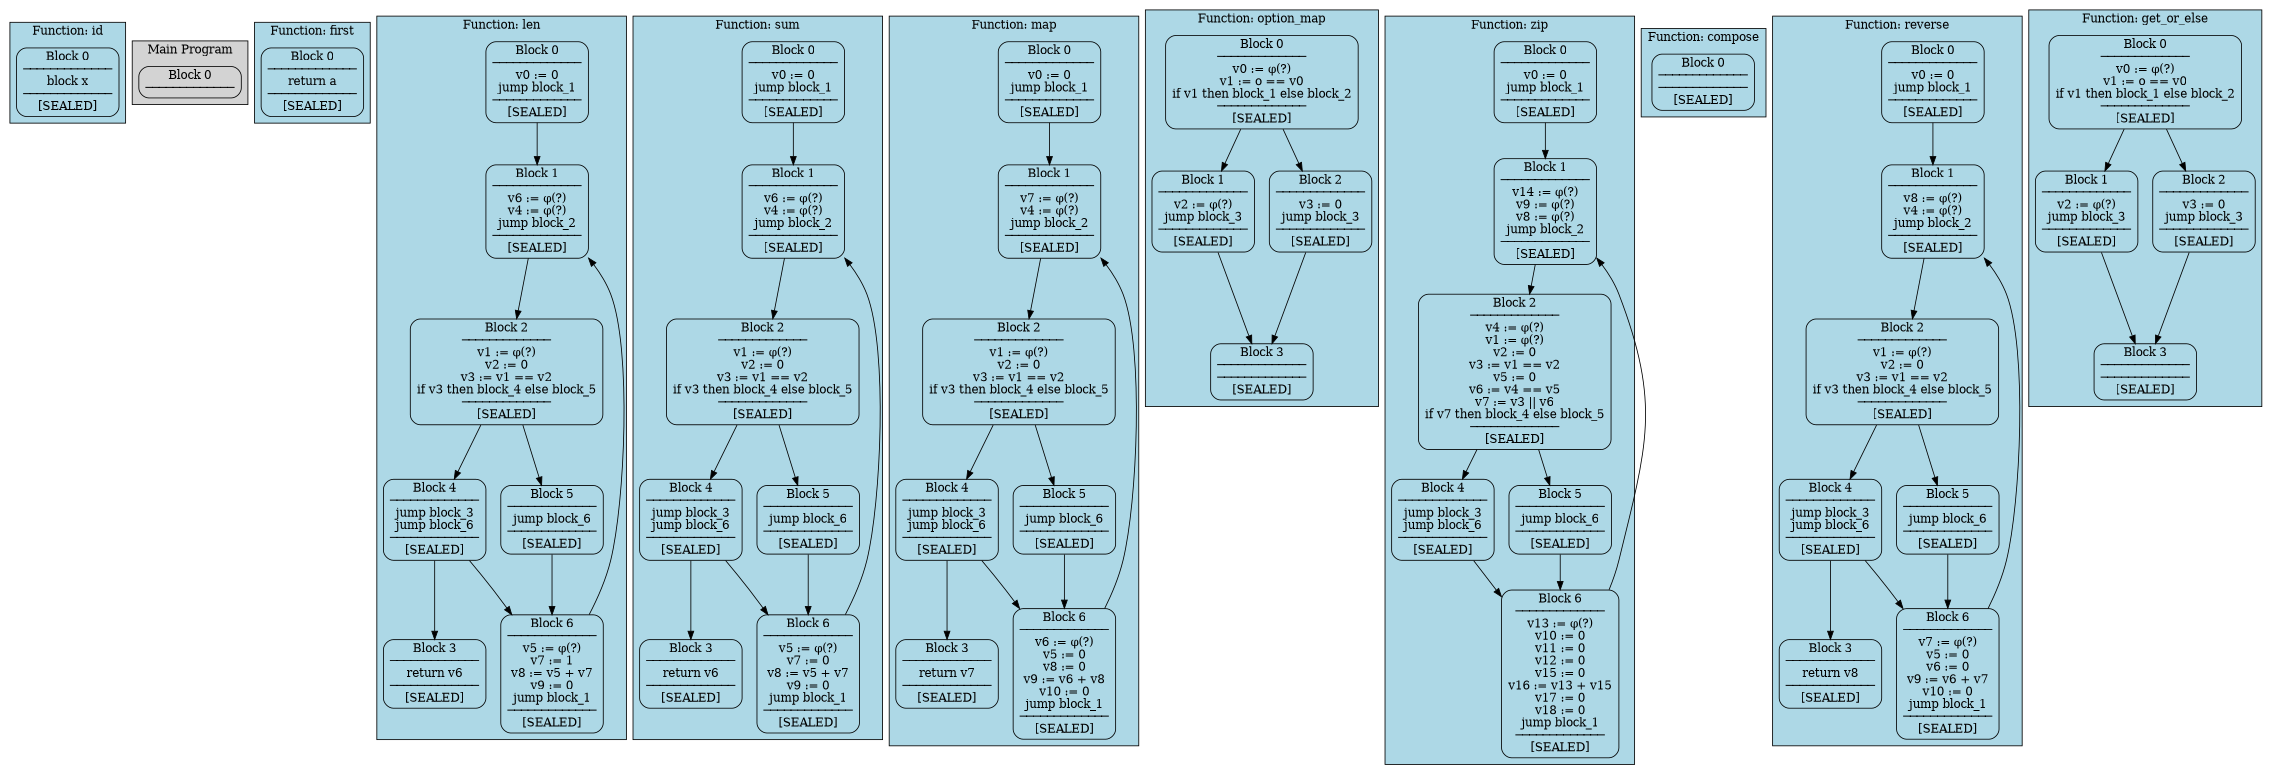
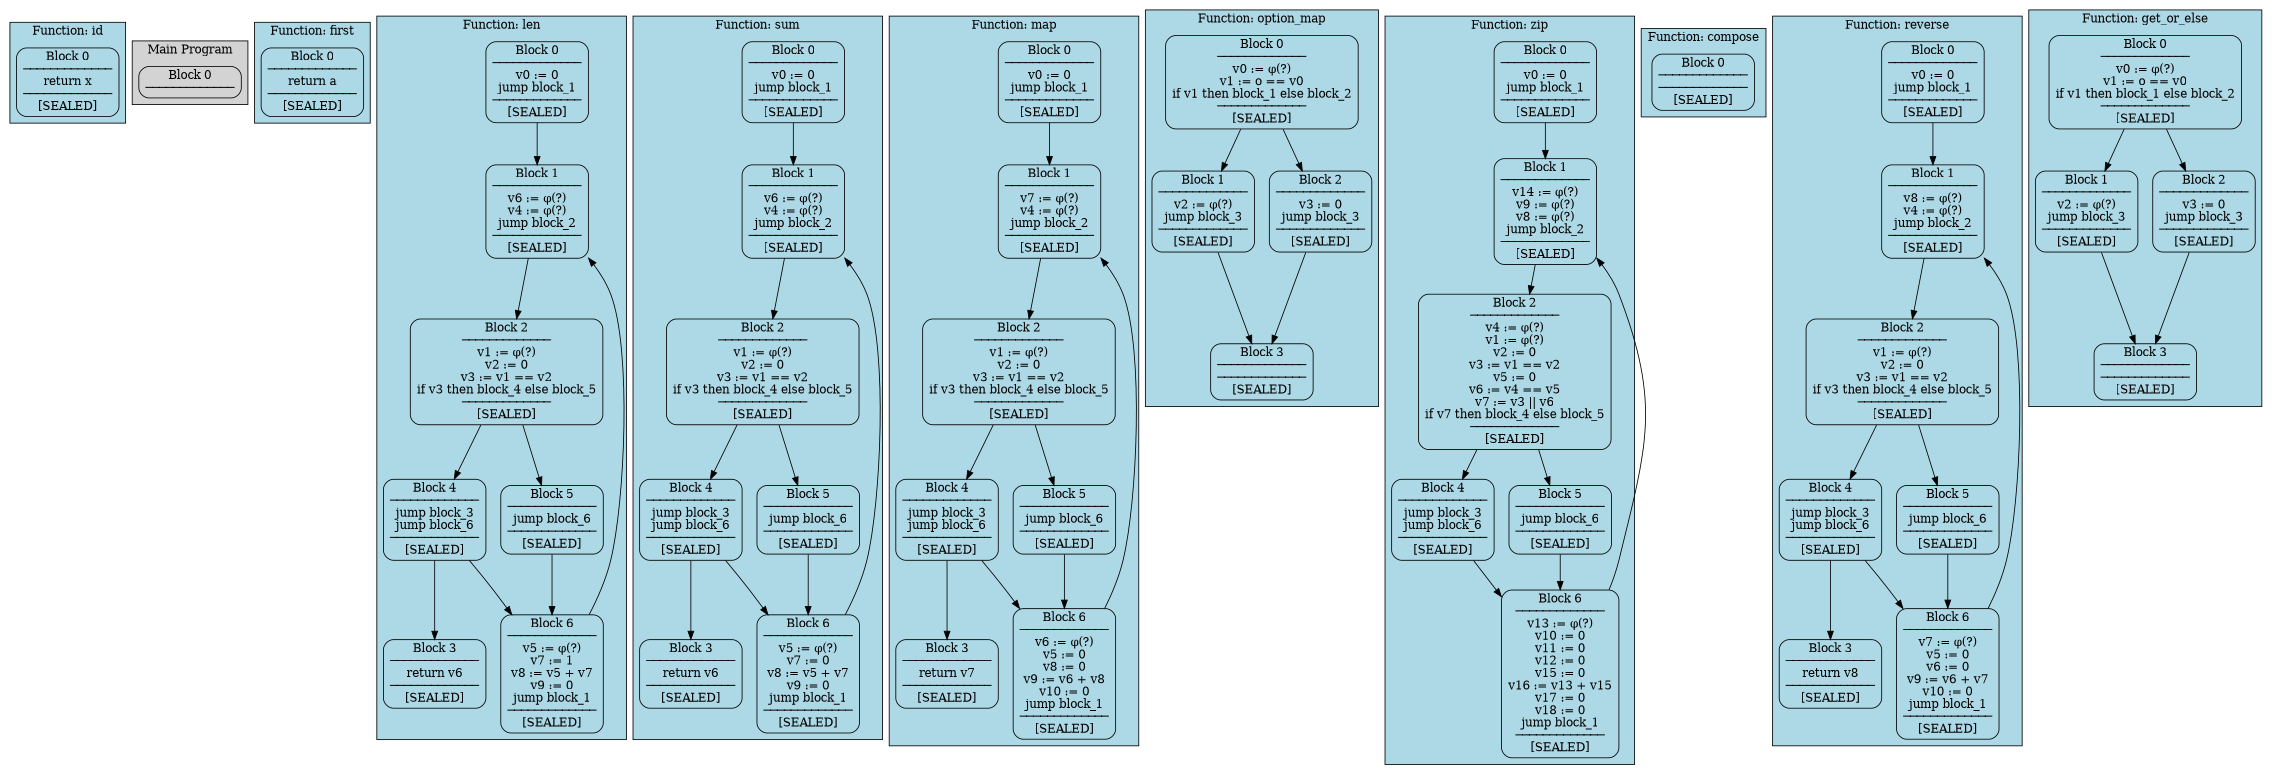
(68, 82) -> (68, 82)
